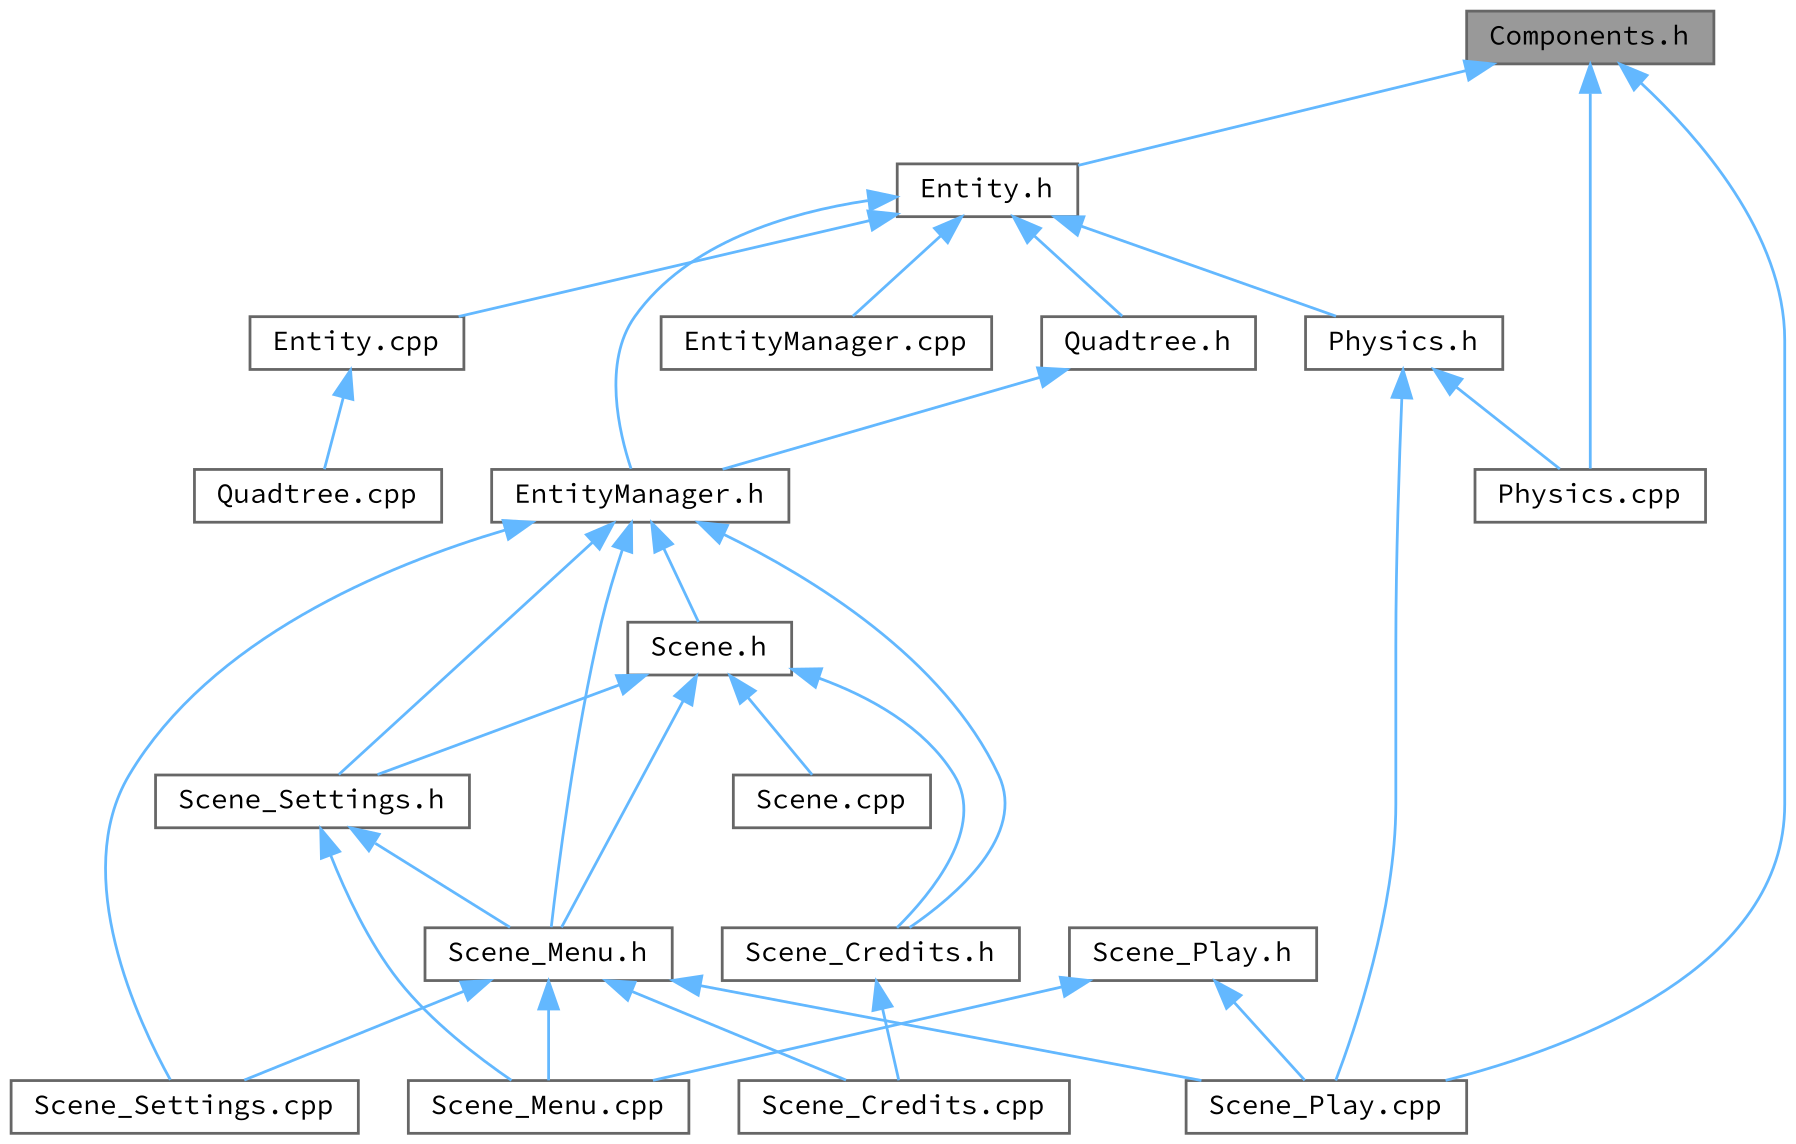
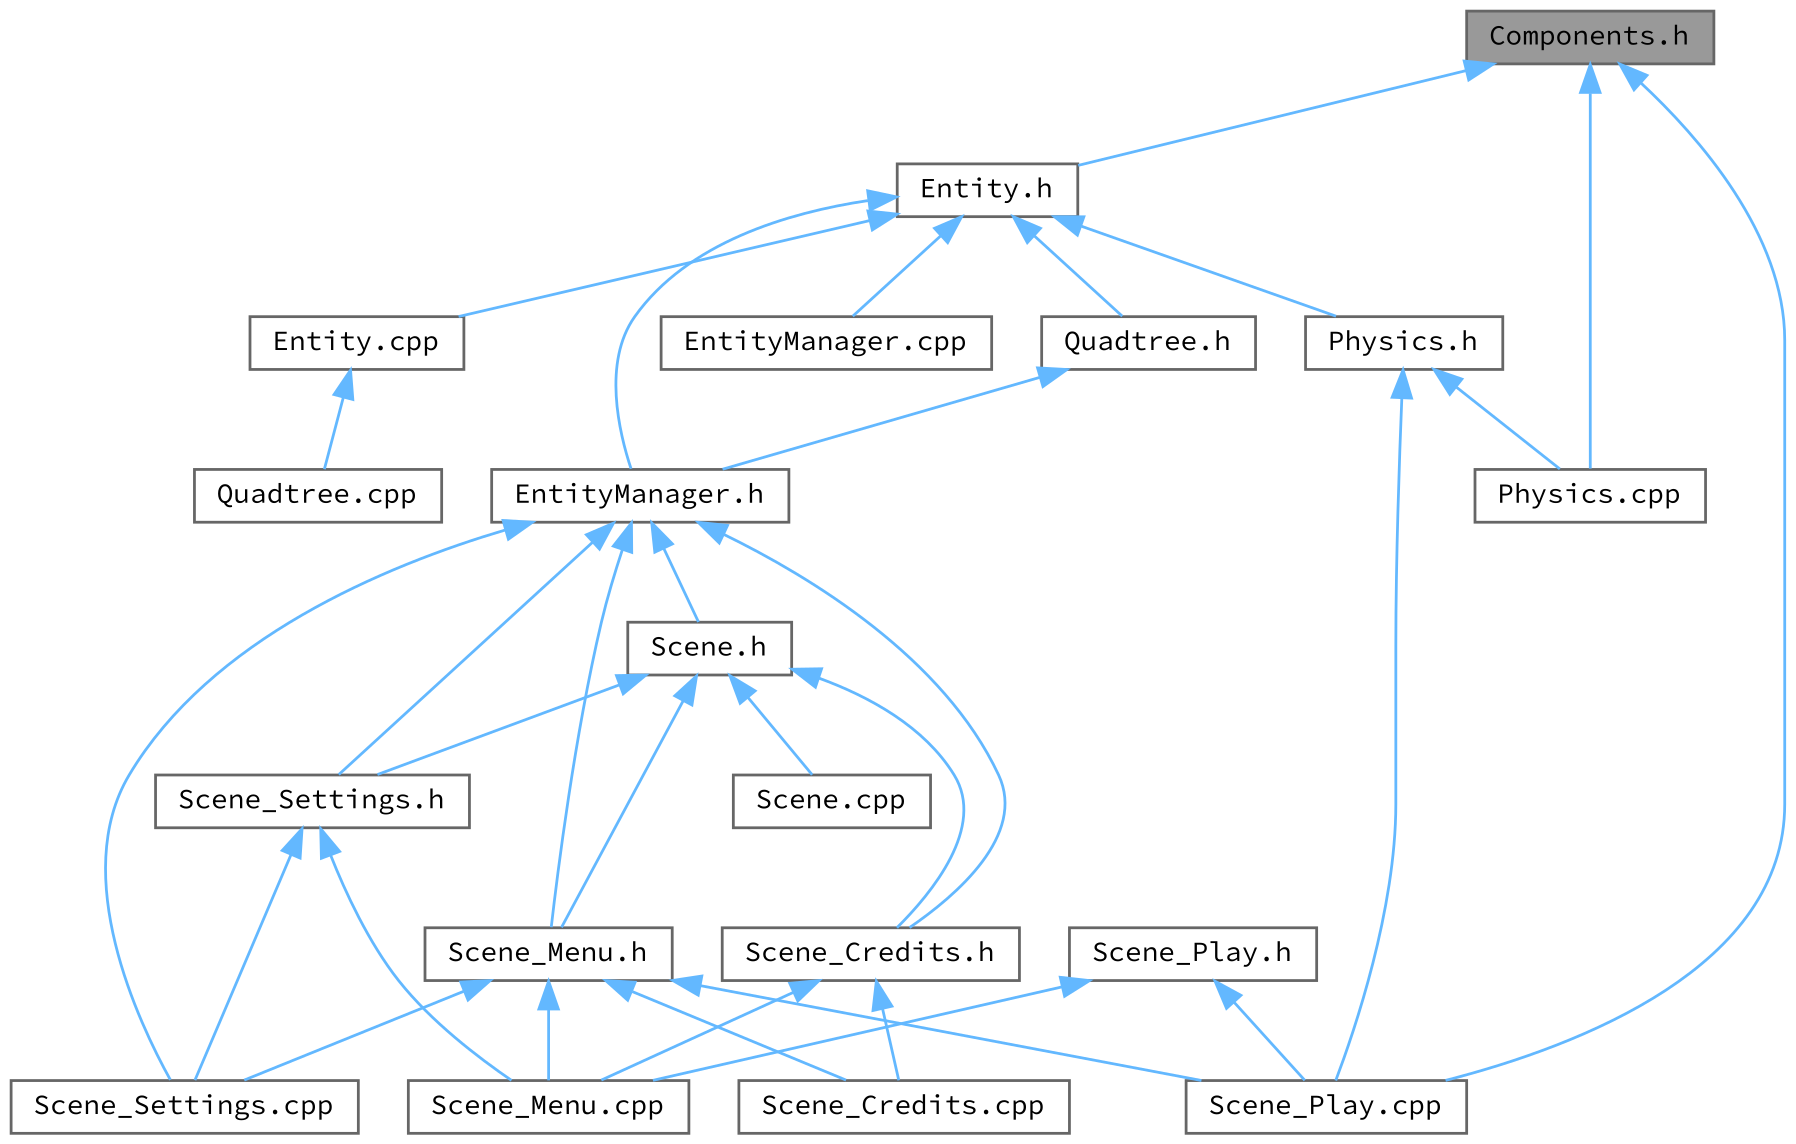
(443, 885) -> (243, 967)
none -> (693, 1038)
